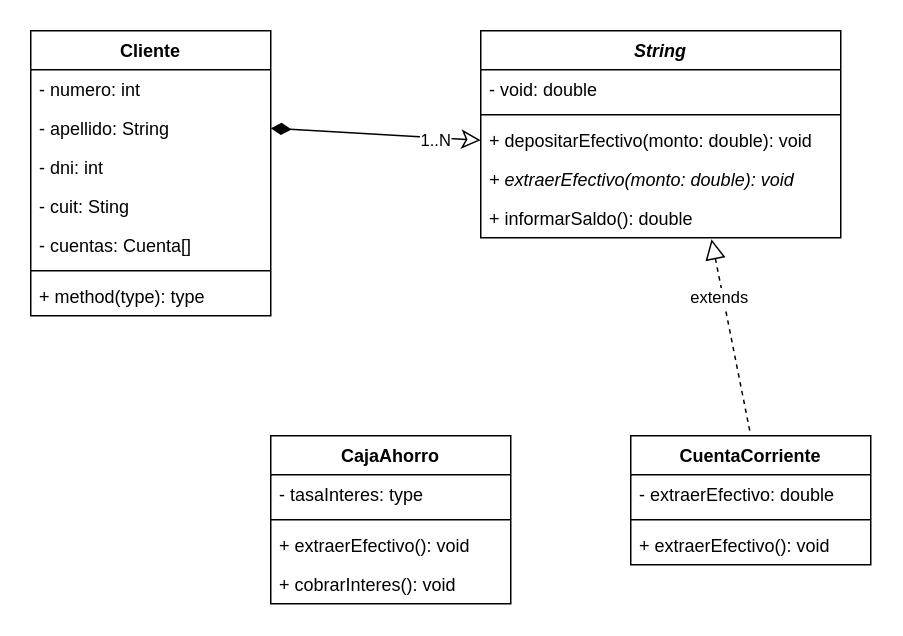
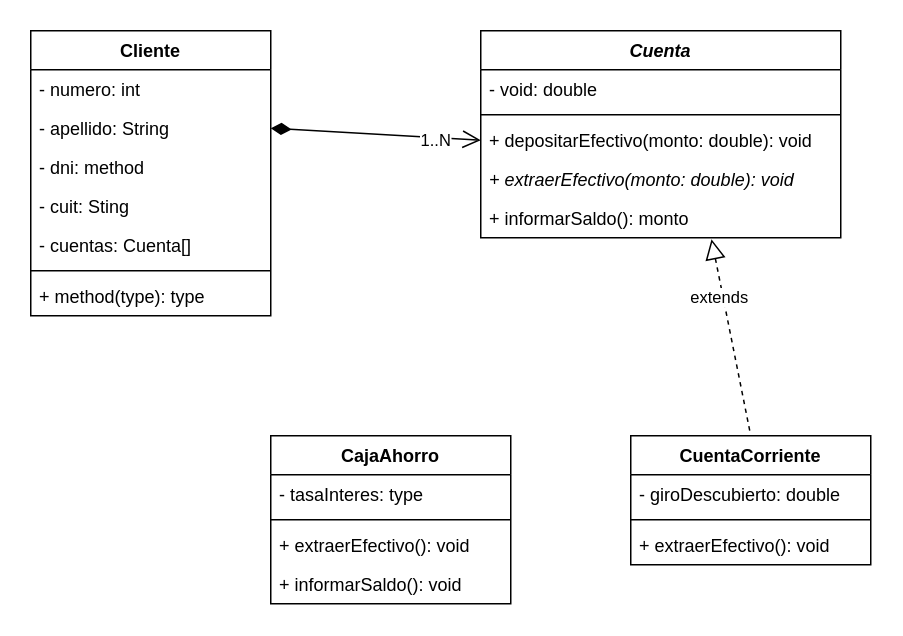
(660, 51) -> (660, 51)
(465, 139) -> (470, 140)
(78, 168) -> (95, 168)
(601, 219) -> (598, 219)
(753, 495) -> (751, 495)
(386, 585) -> (381, 585)
